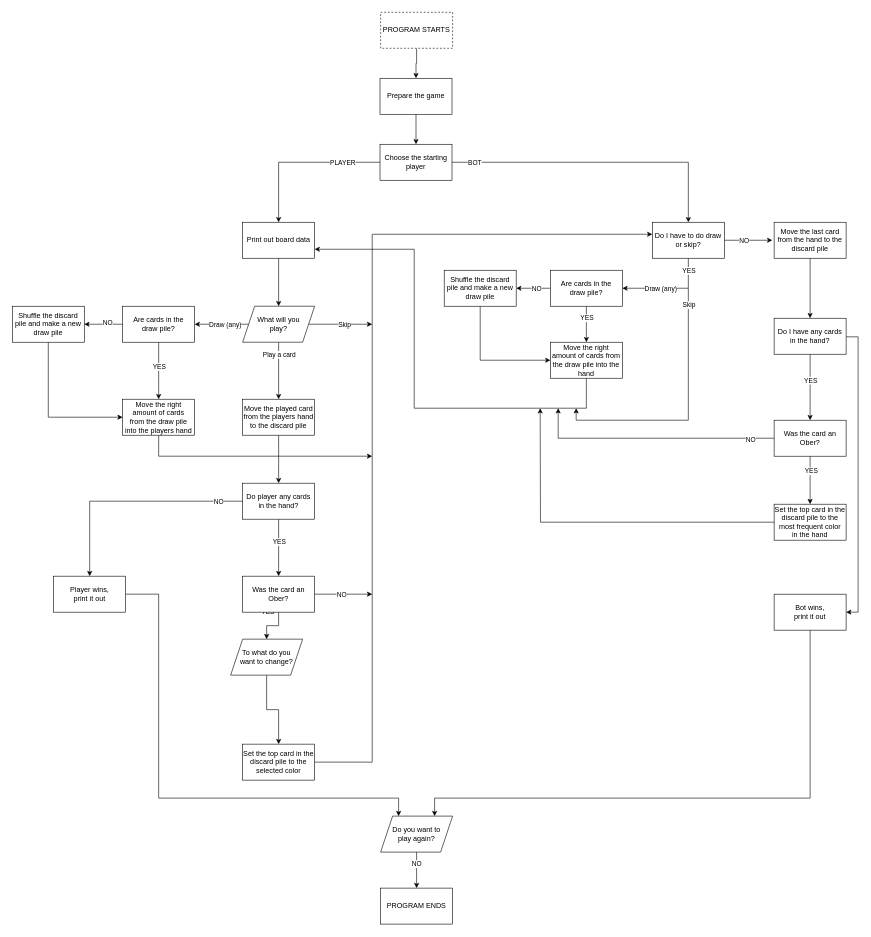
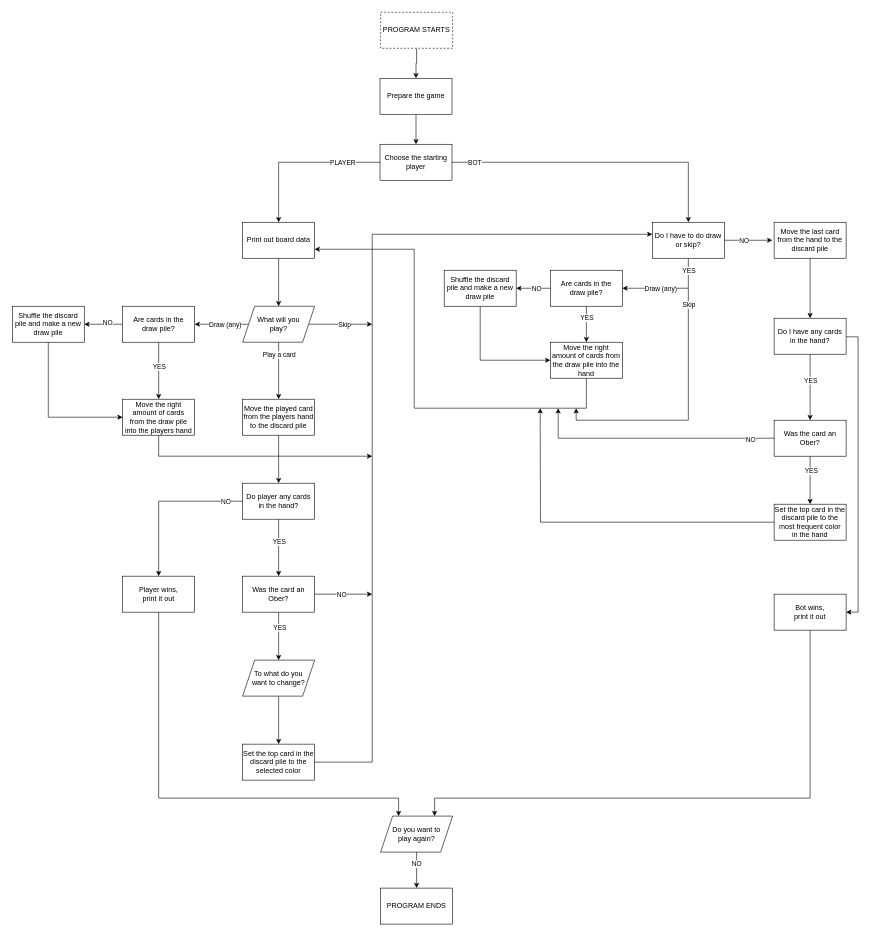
(90, 594) -> (159, 594)
(267, 657) -> (279, 678)
